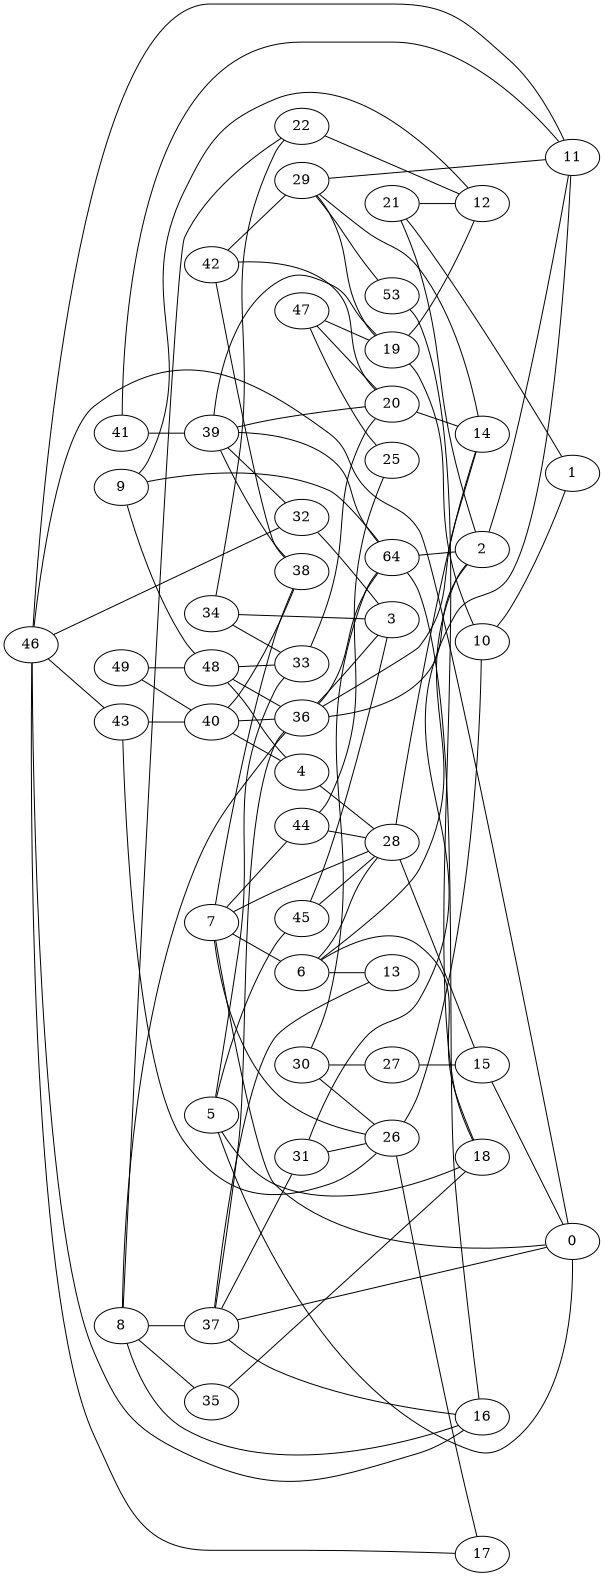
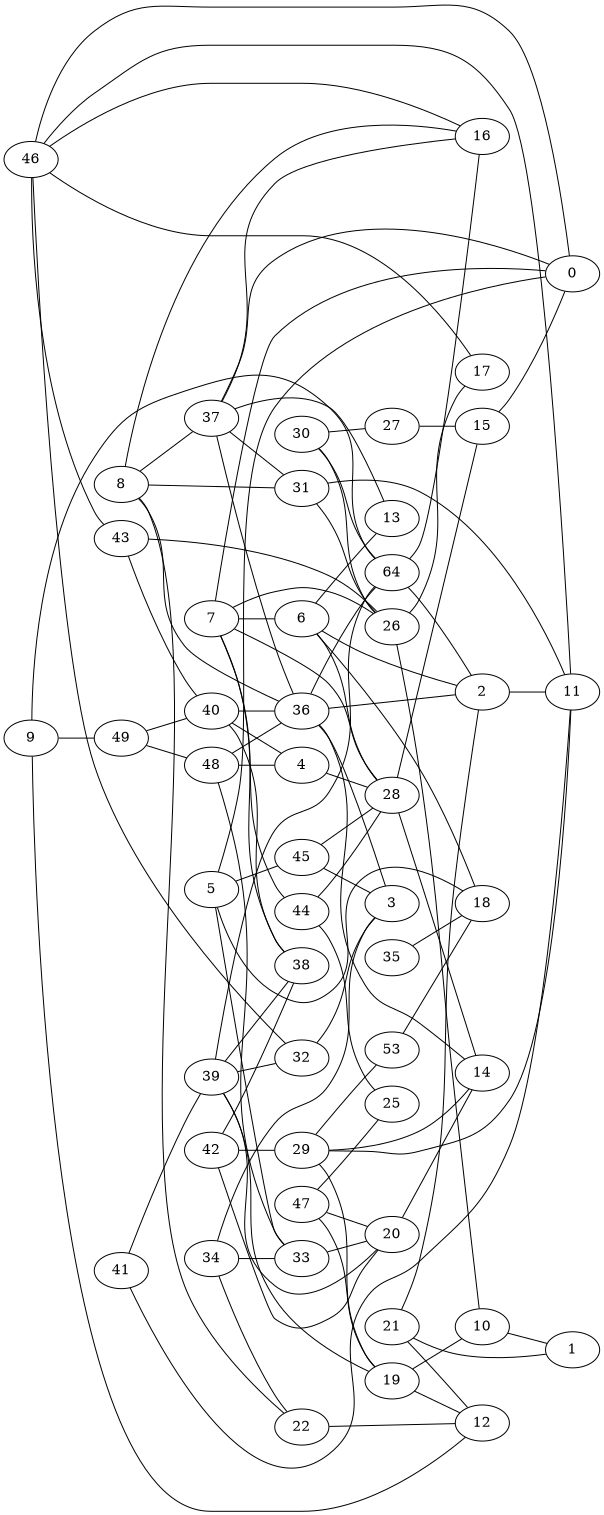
(153, 579) -> (76, 738)
(166, 1364) -> (212, 486)
